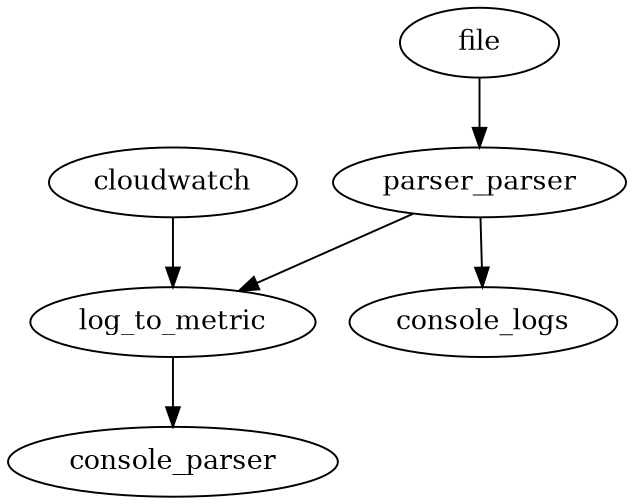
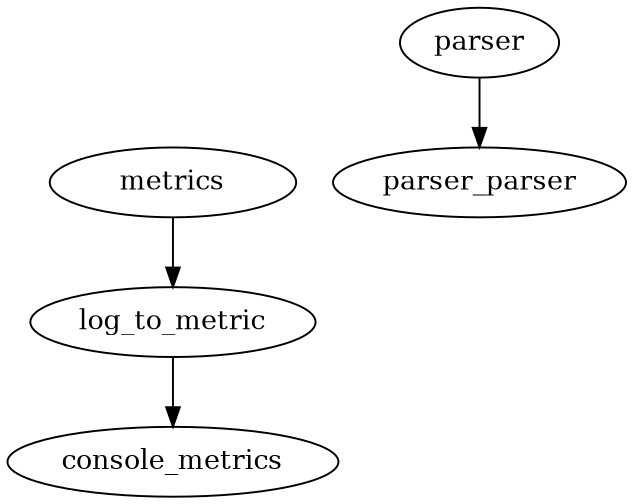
(480, 43) -> (480, 43)
(173, 182) -> (173, 182)
(335, 248) -> none
(483, 322) -> none
(173, 462) -> (173, 462)
